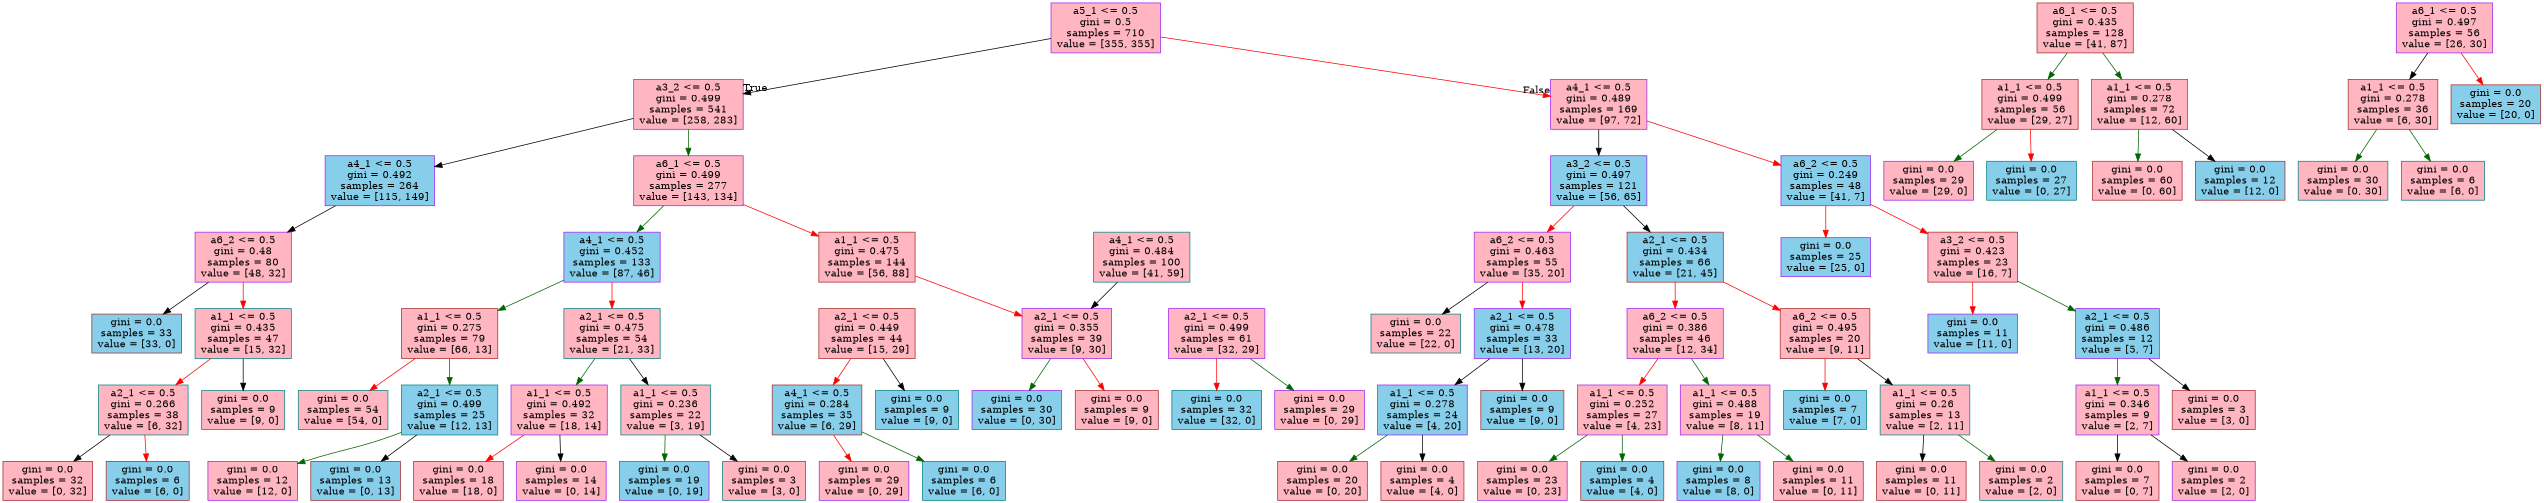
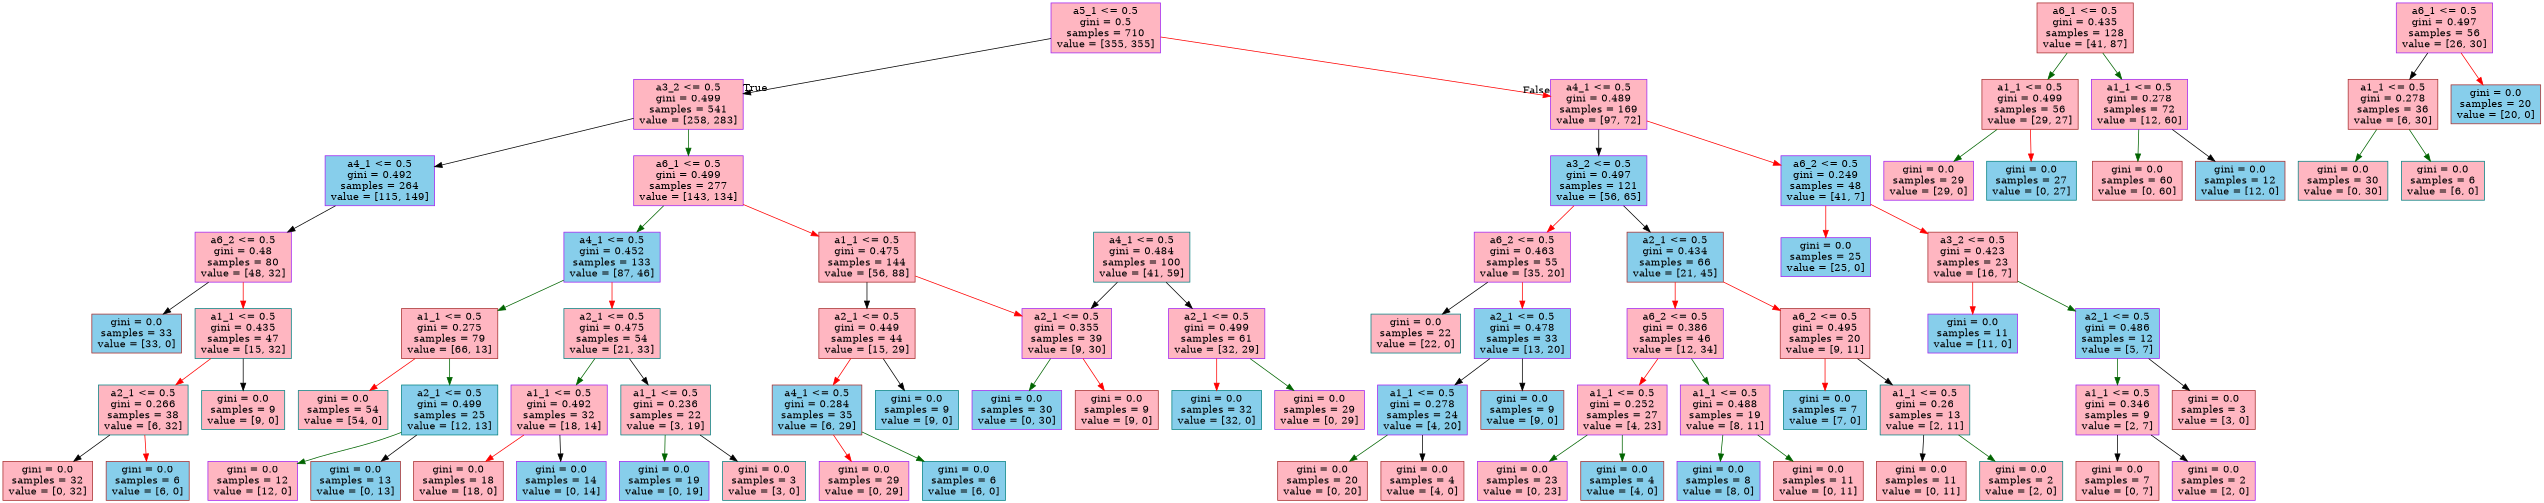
none -> (867, 292)
none -> (1177, 293)
(561, 481) -> (561, 481)
